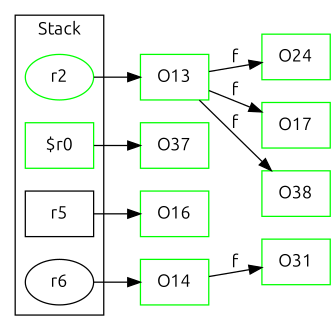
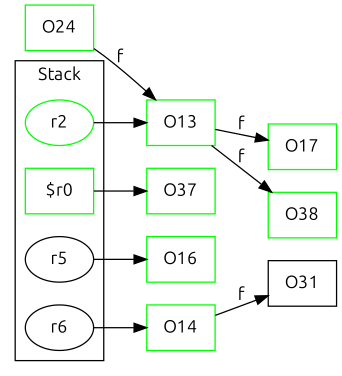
(229, 68) -> (121, 69)
(59, 214) -> (59, 259)
(296, 262) -> (302, 283)
